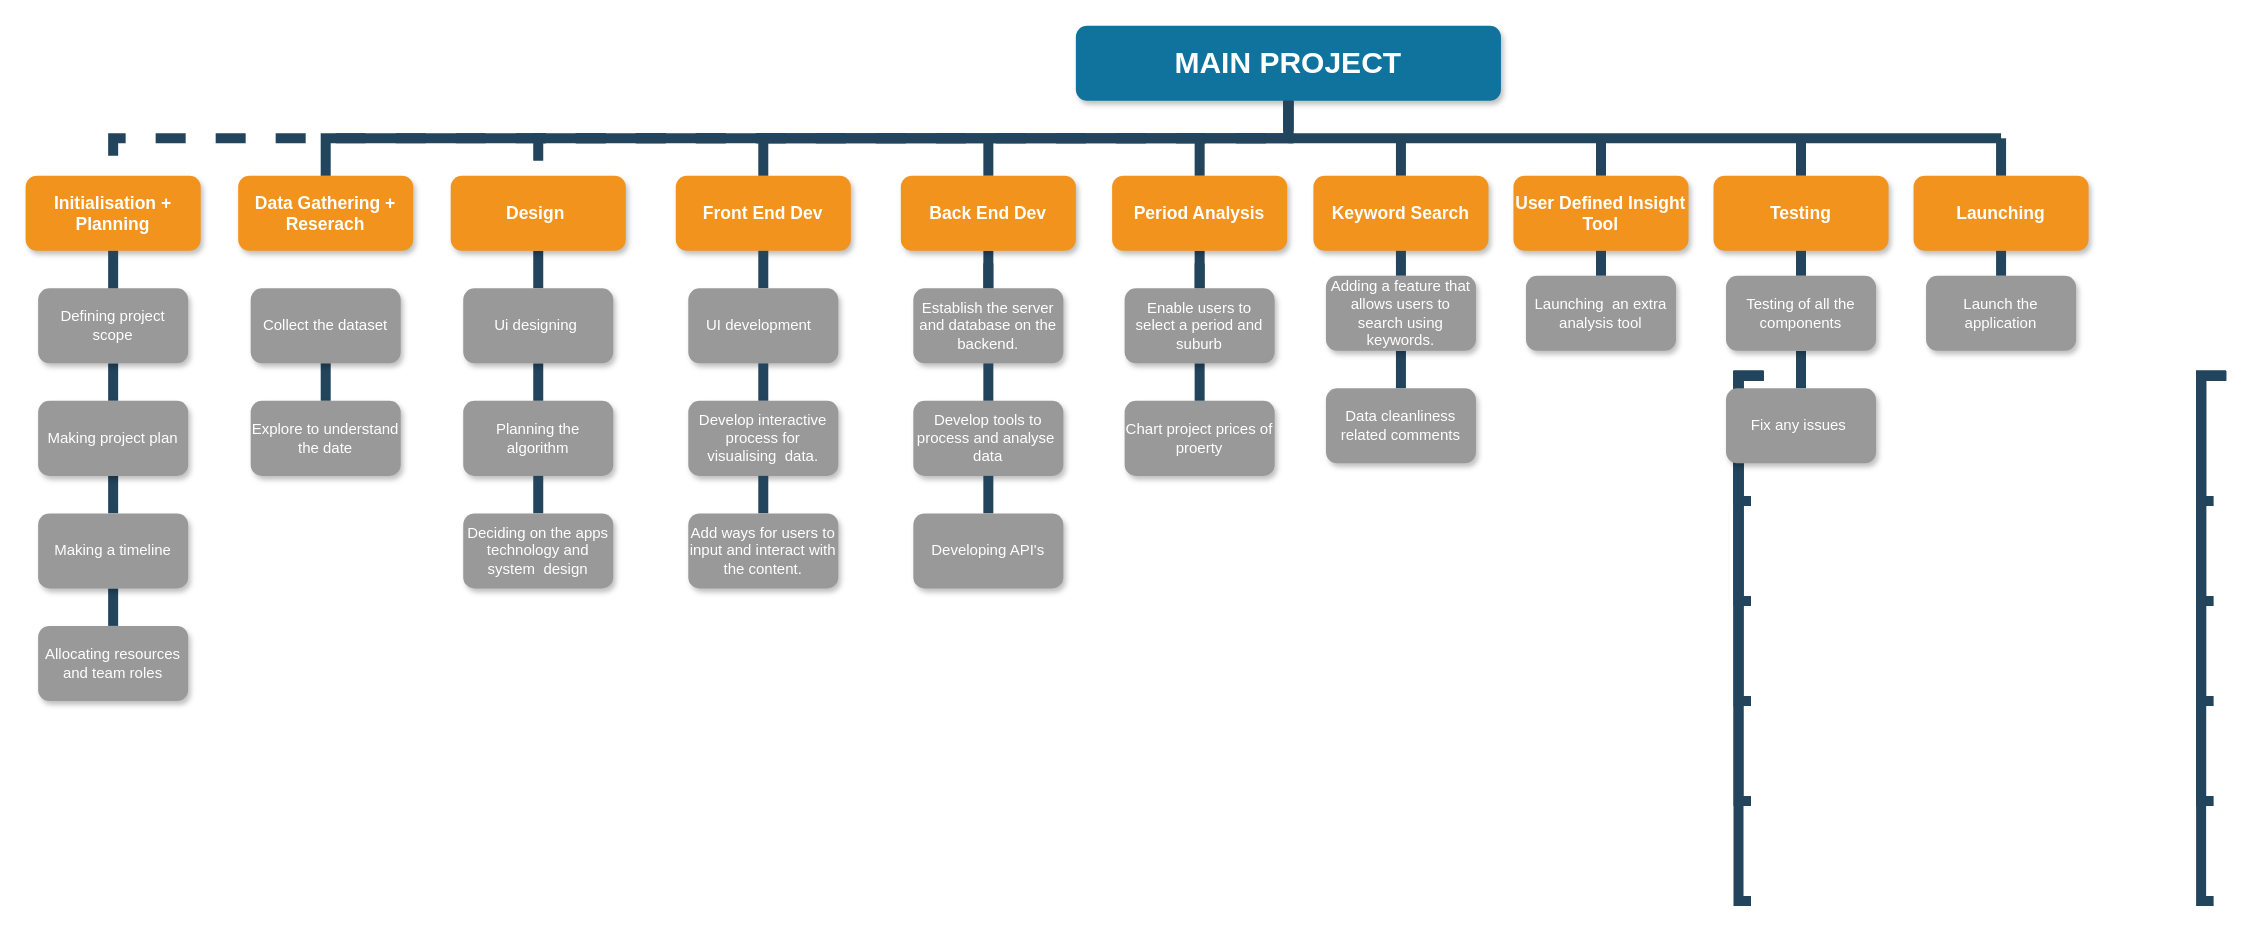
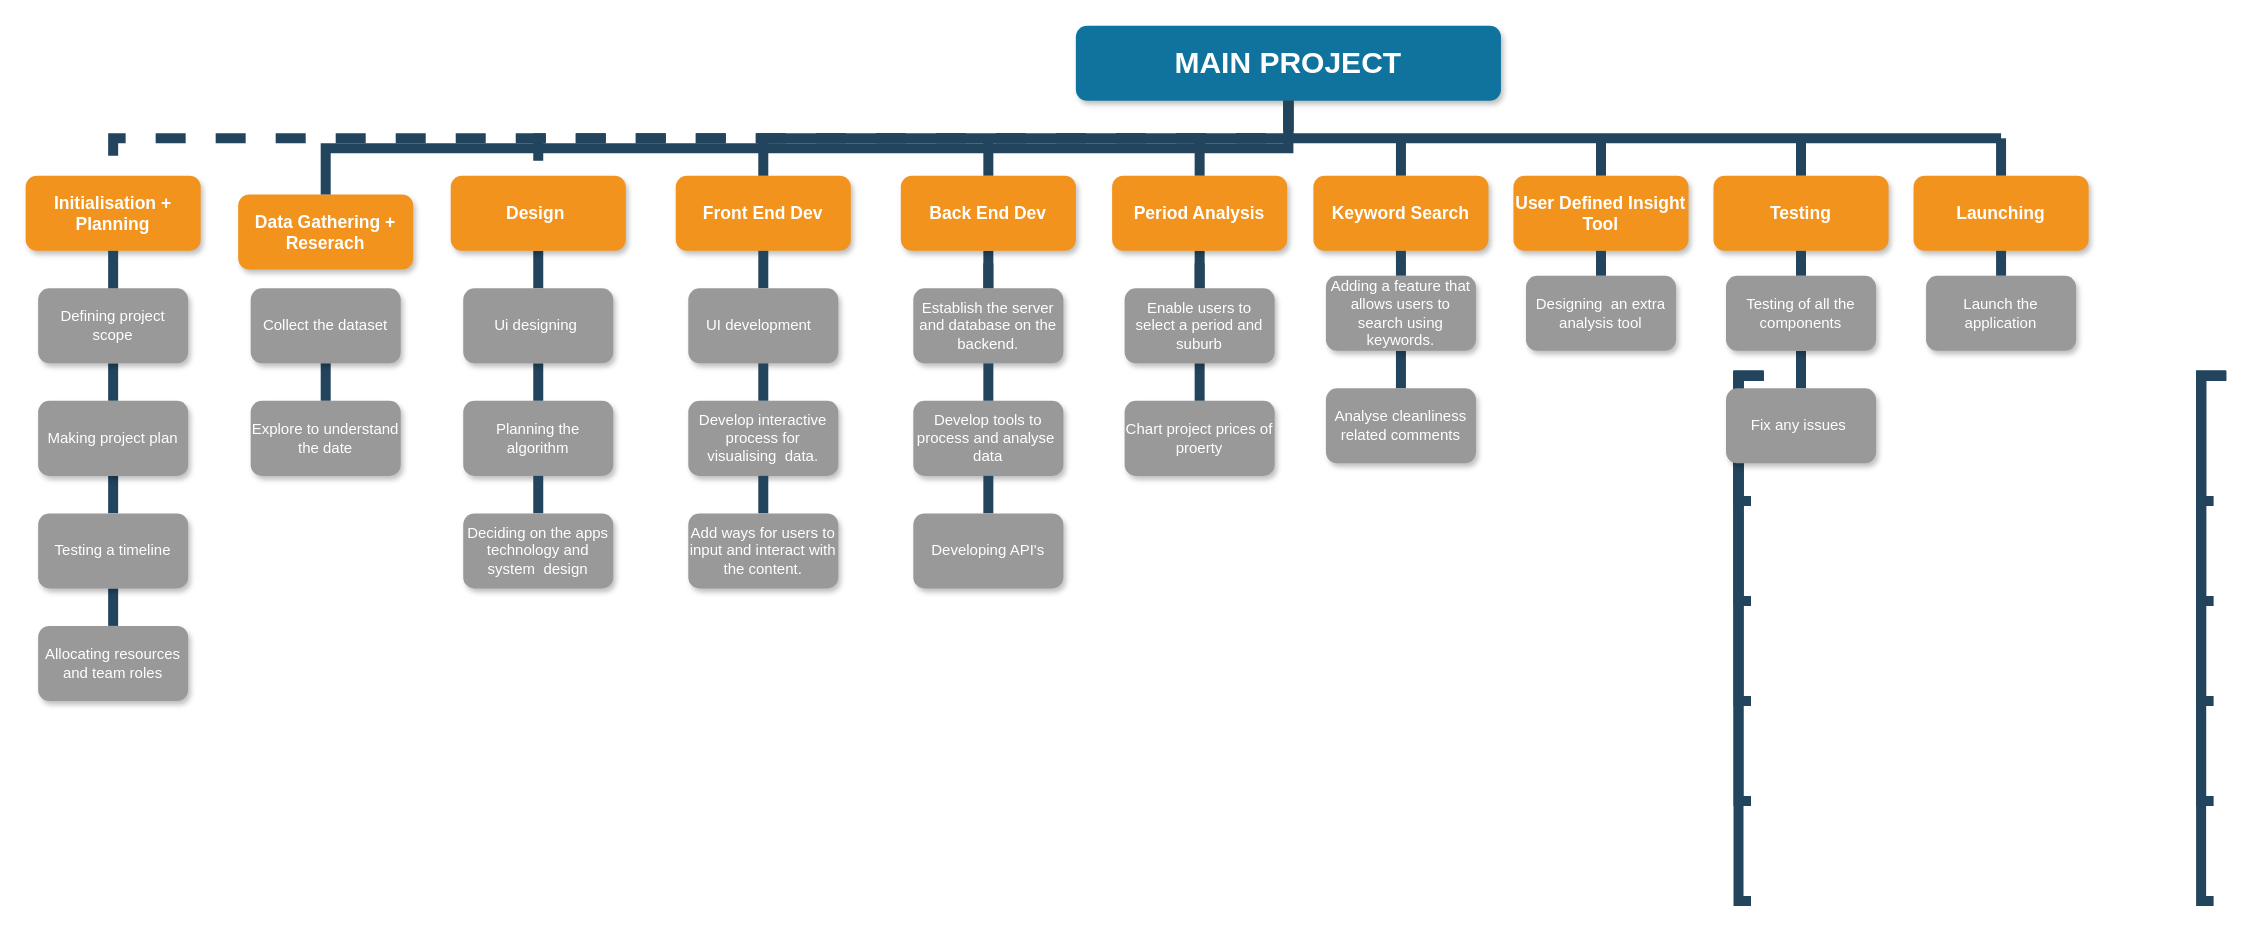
(326, 213) -> (326, 232)
(1601, 313) -> (1601, 313)
(1401, 426) -> (1401, 426)
(113, 551) -> (113, 551)
